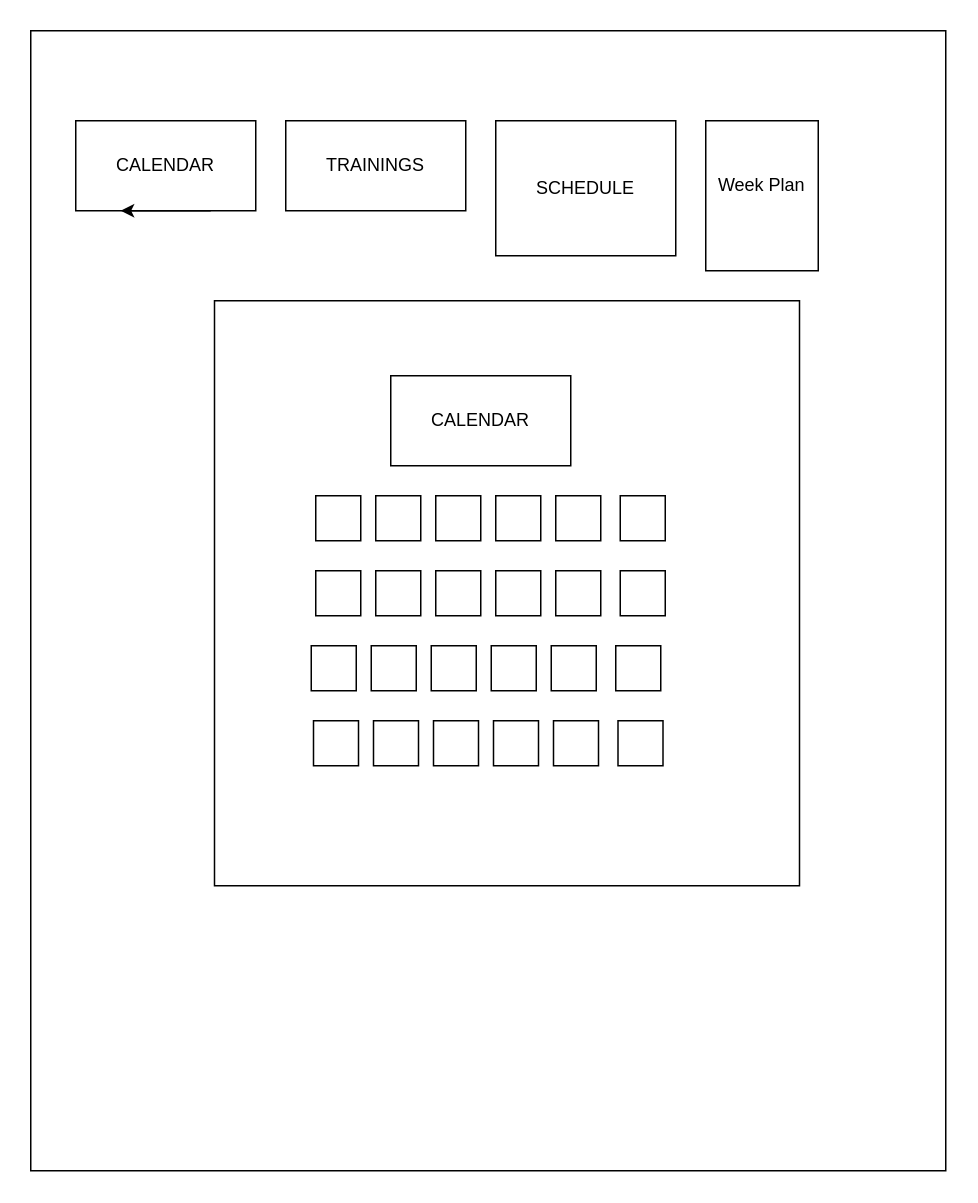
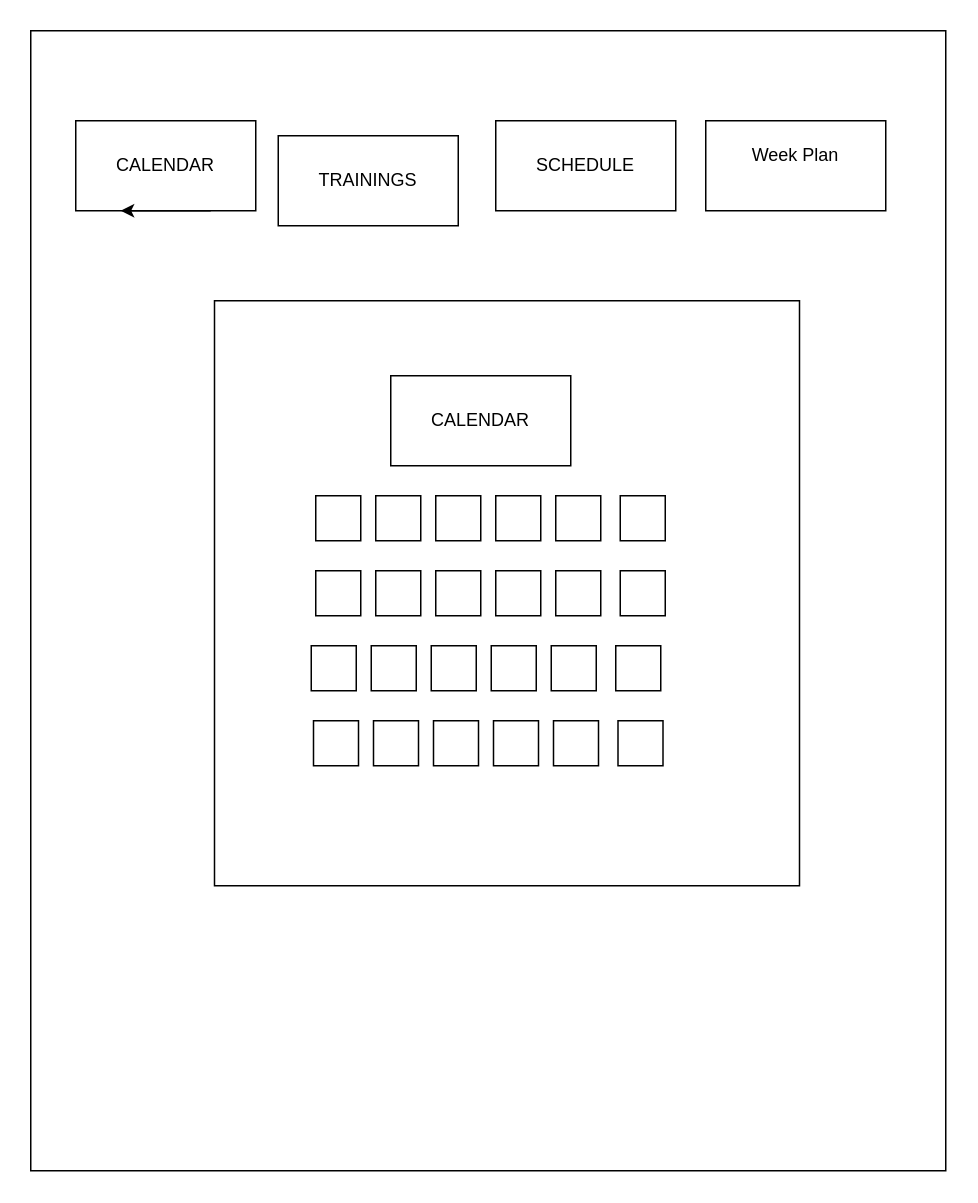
(376, 166) -> (368, 181)
(586, 188) -> (586, 166)
(762, 196) -> (796, 166)
